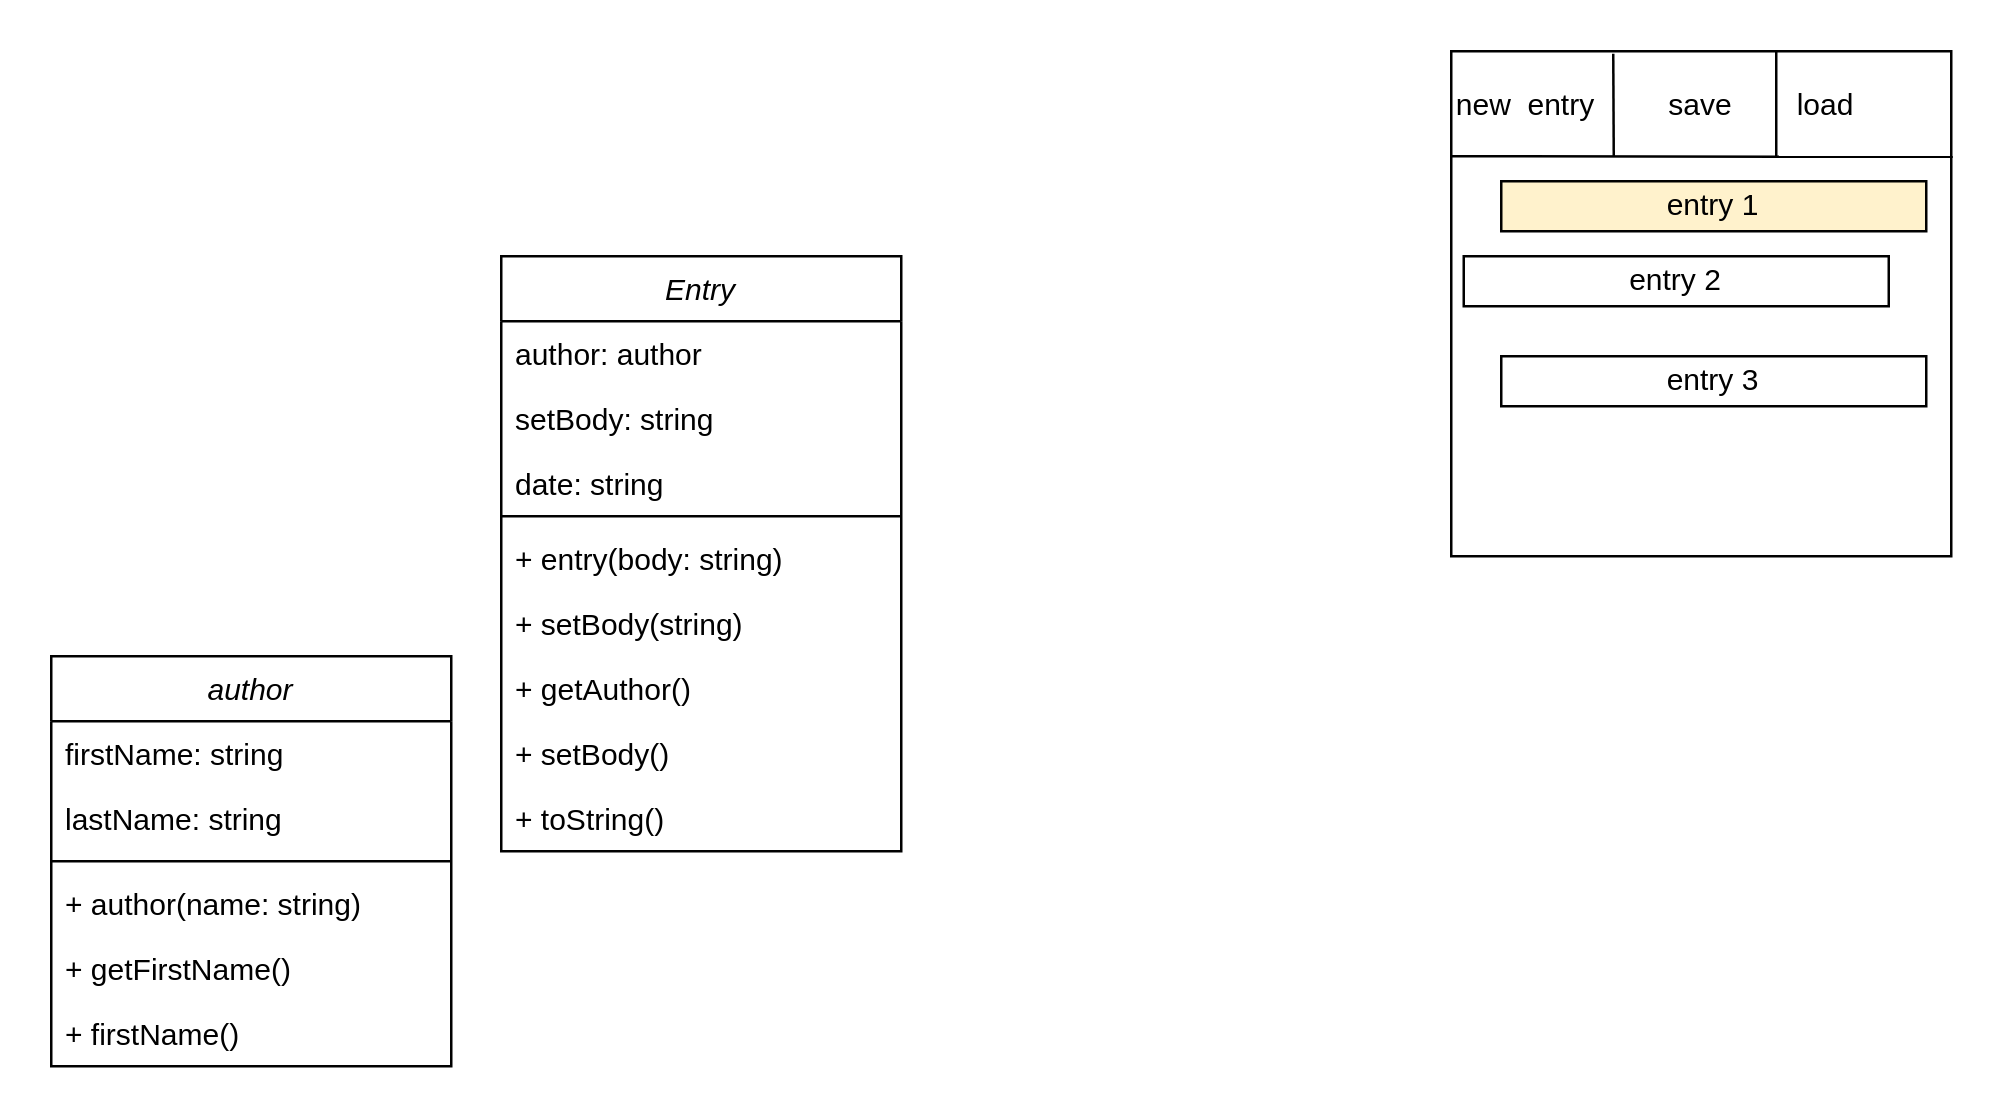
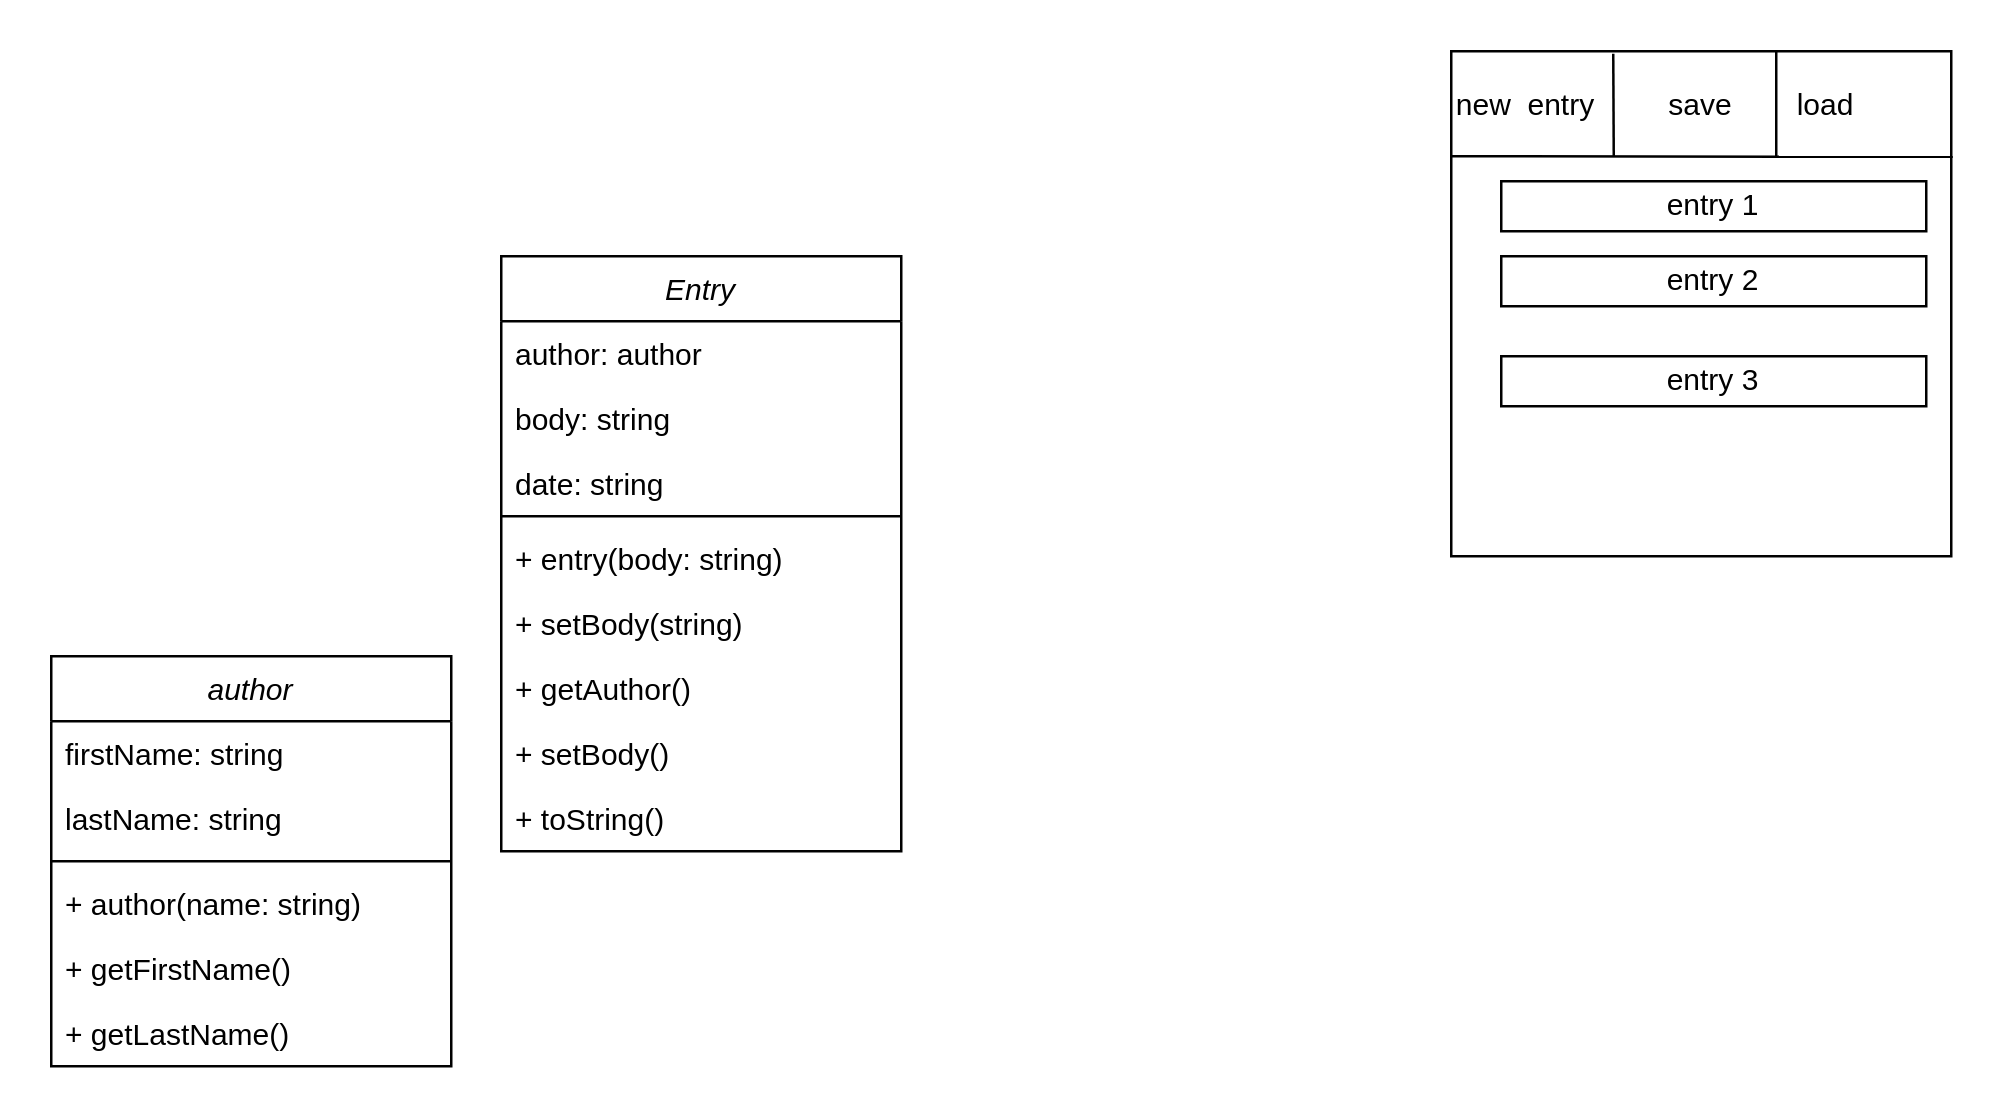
(1714, 206) -> (1714, 206)
(1676, 281) -> (1714, 281)
(629, 420) -> (604, 420)
(166, 1035) -> (187, 1035)
